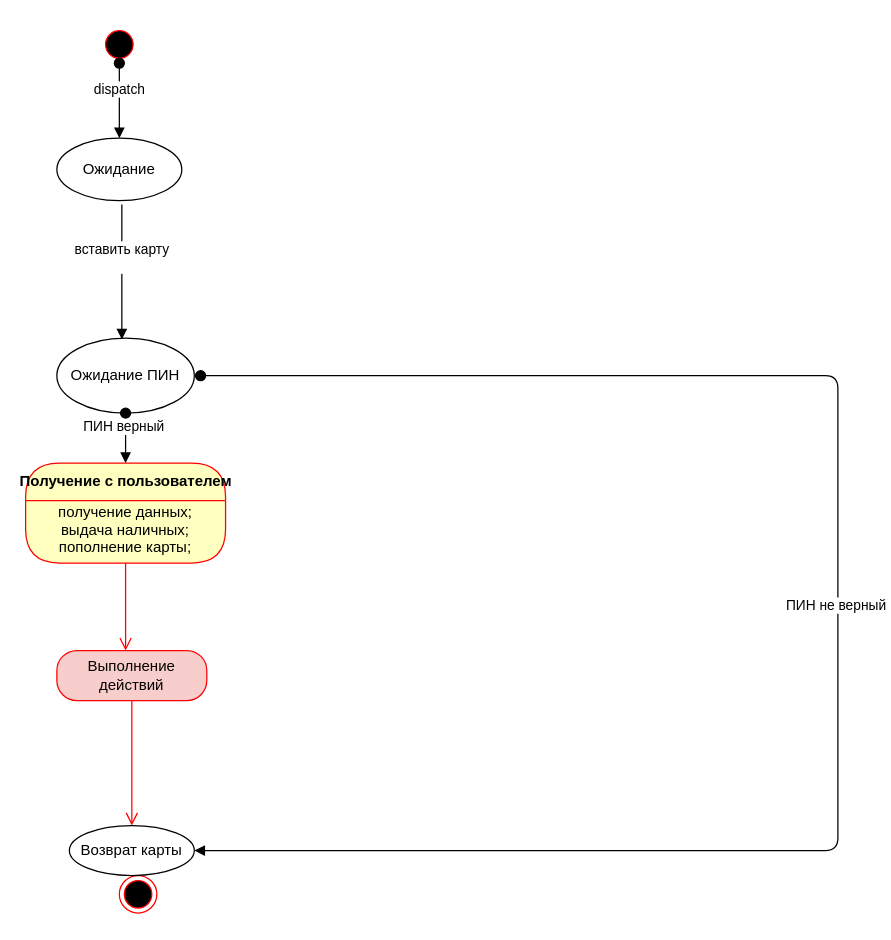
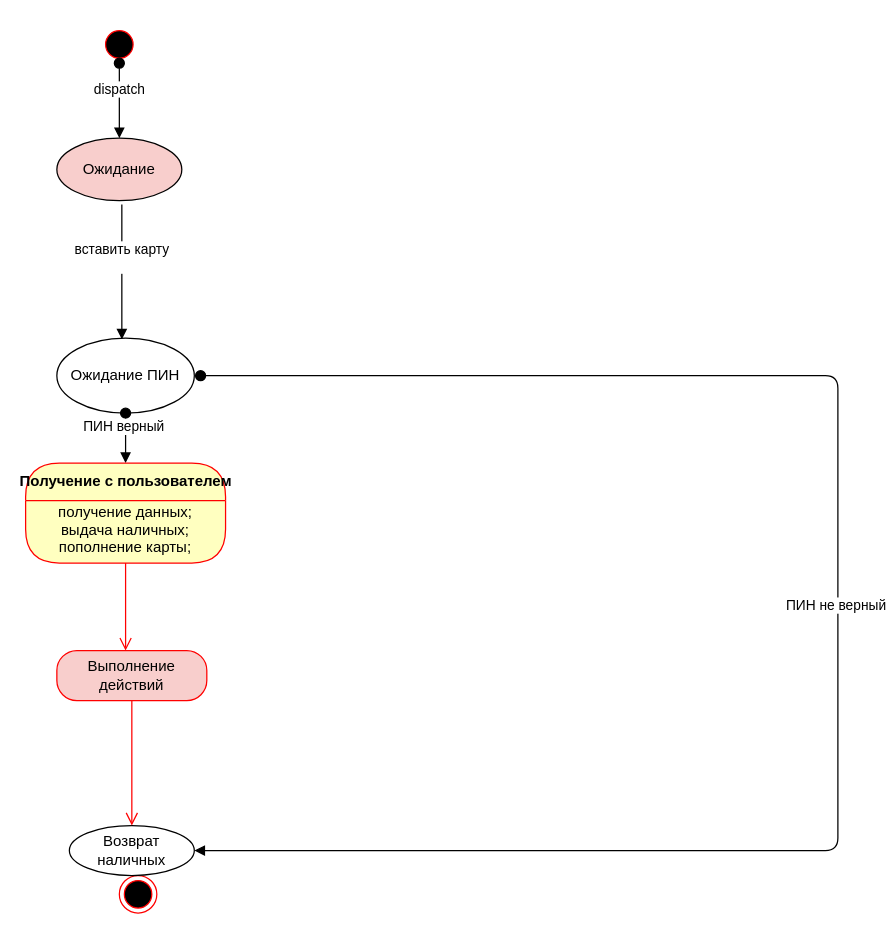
(119, 169) -> (119, 169)
(132, 851) -> (132, 851)
